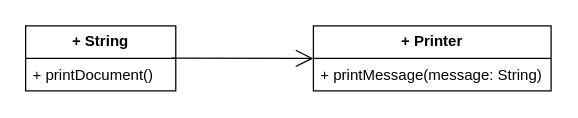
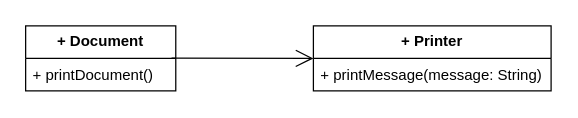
(101, 42) -> (101, 42)
